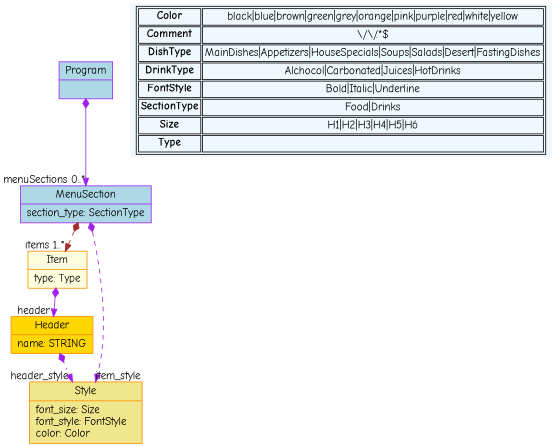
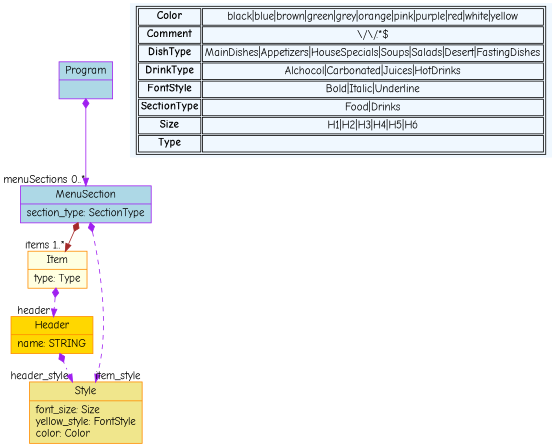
(71, 238) -> (71, 238)
(55, 303) -> (55, 303)
(81, 422) -> (86, 422)
